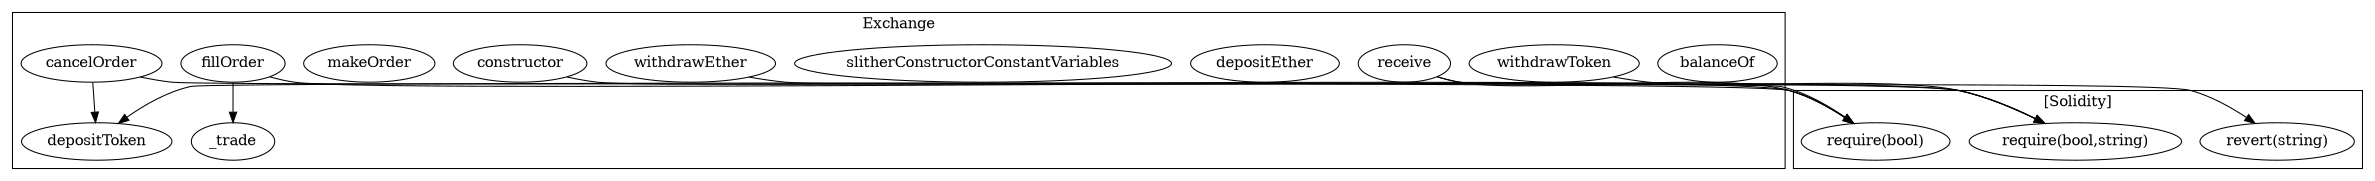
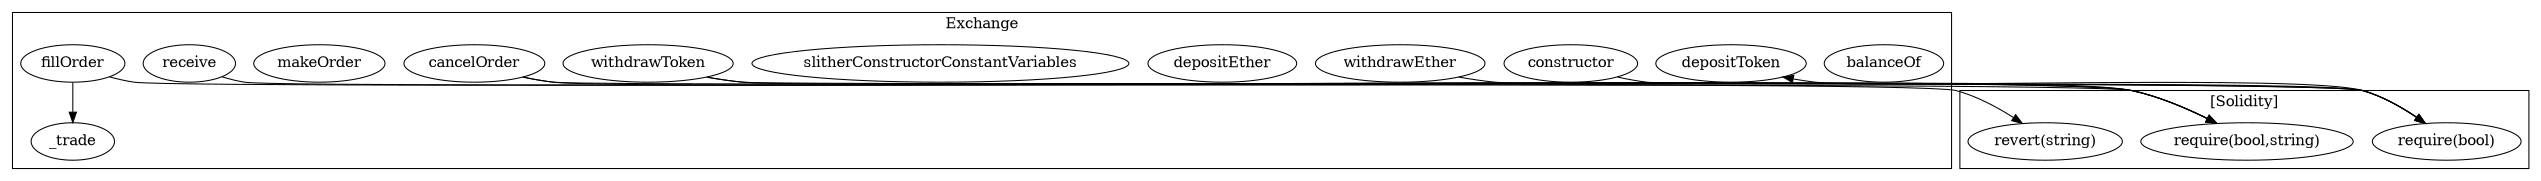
(1644, 83) -> (1565, 83)
(94, 97) -> (1368, 83)
